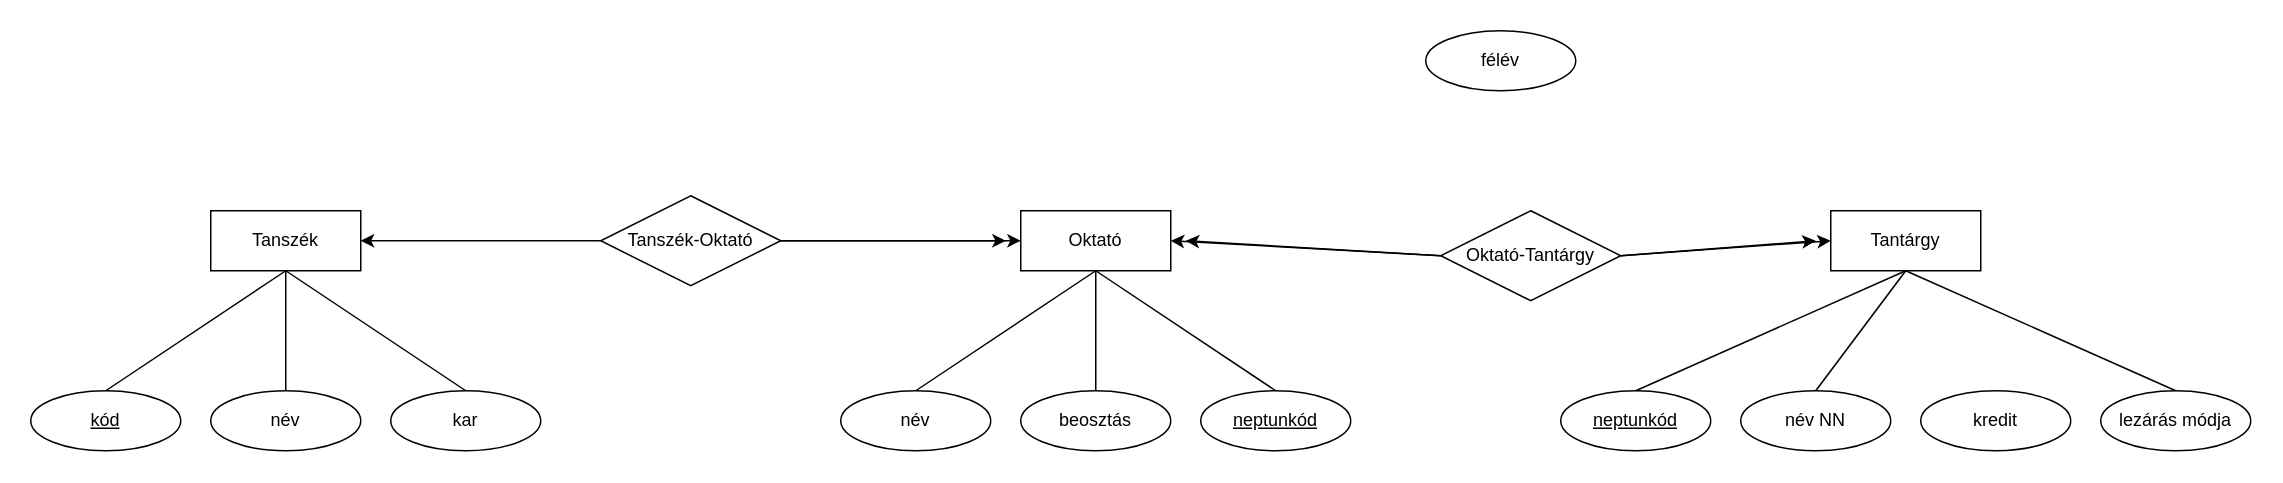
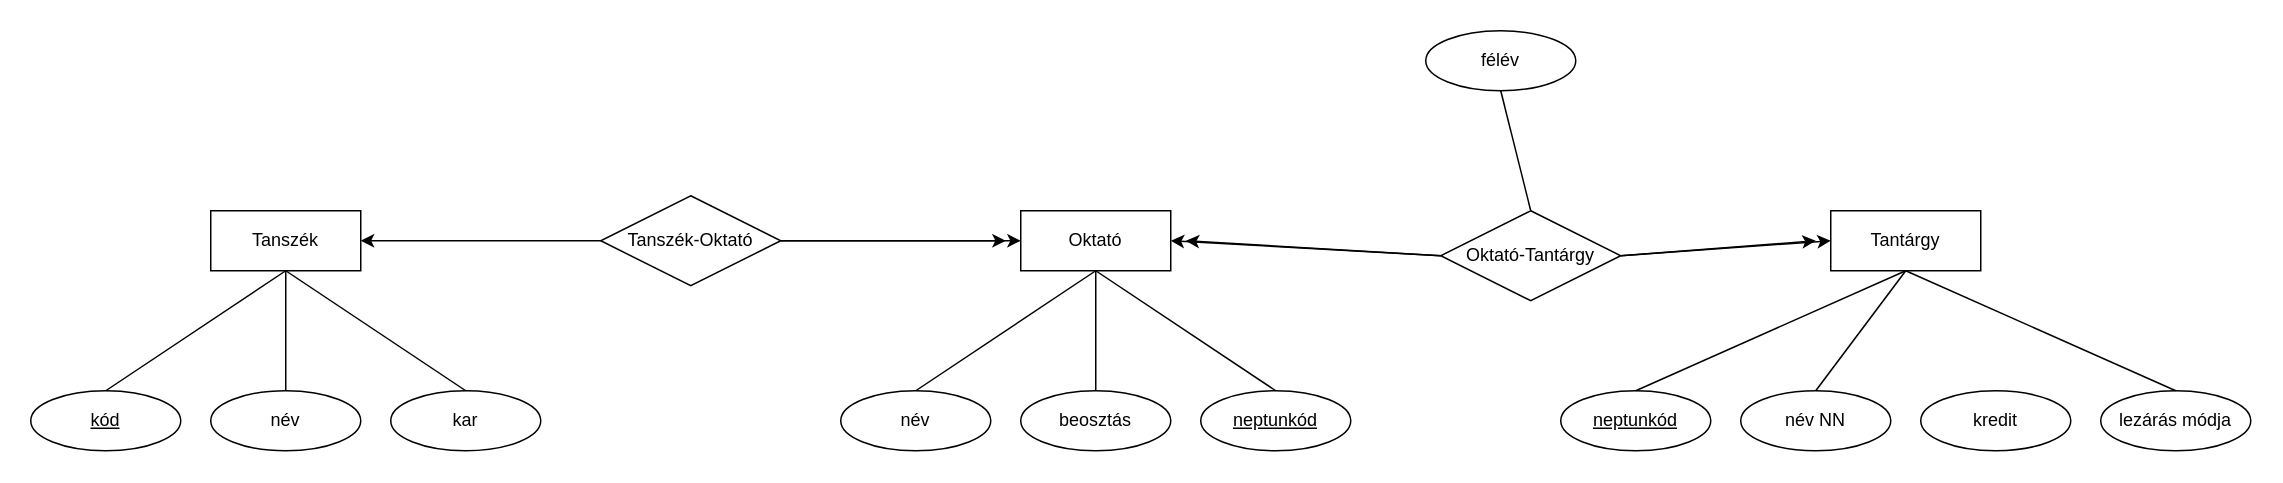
none -> (1516, 150)
